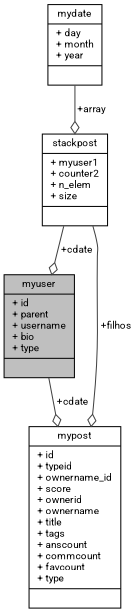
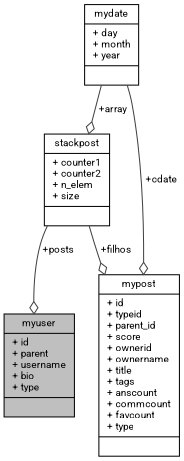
(74, 163) -> (77, 163)
(76, 250) -> (58, 250)
(52, 396) -> (141, 173)
(75, 478) -> (132, 326)
